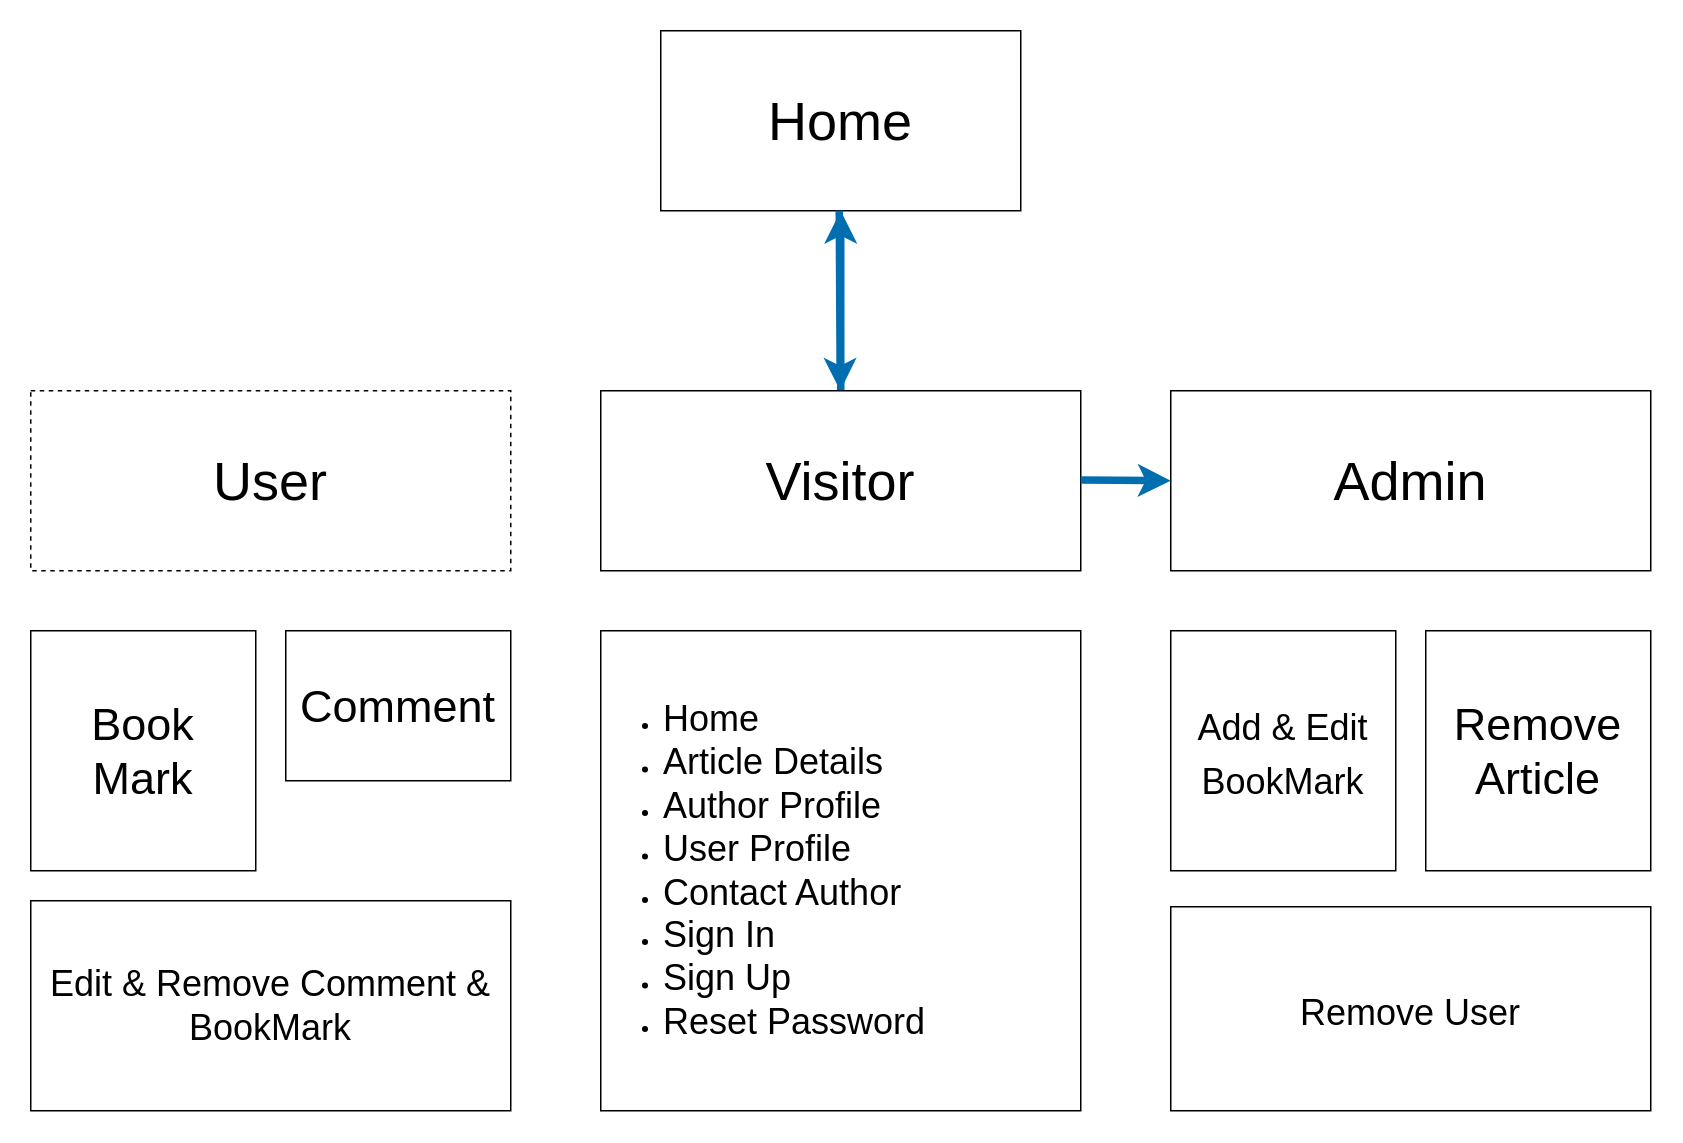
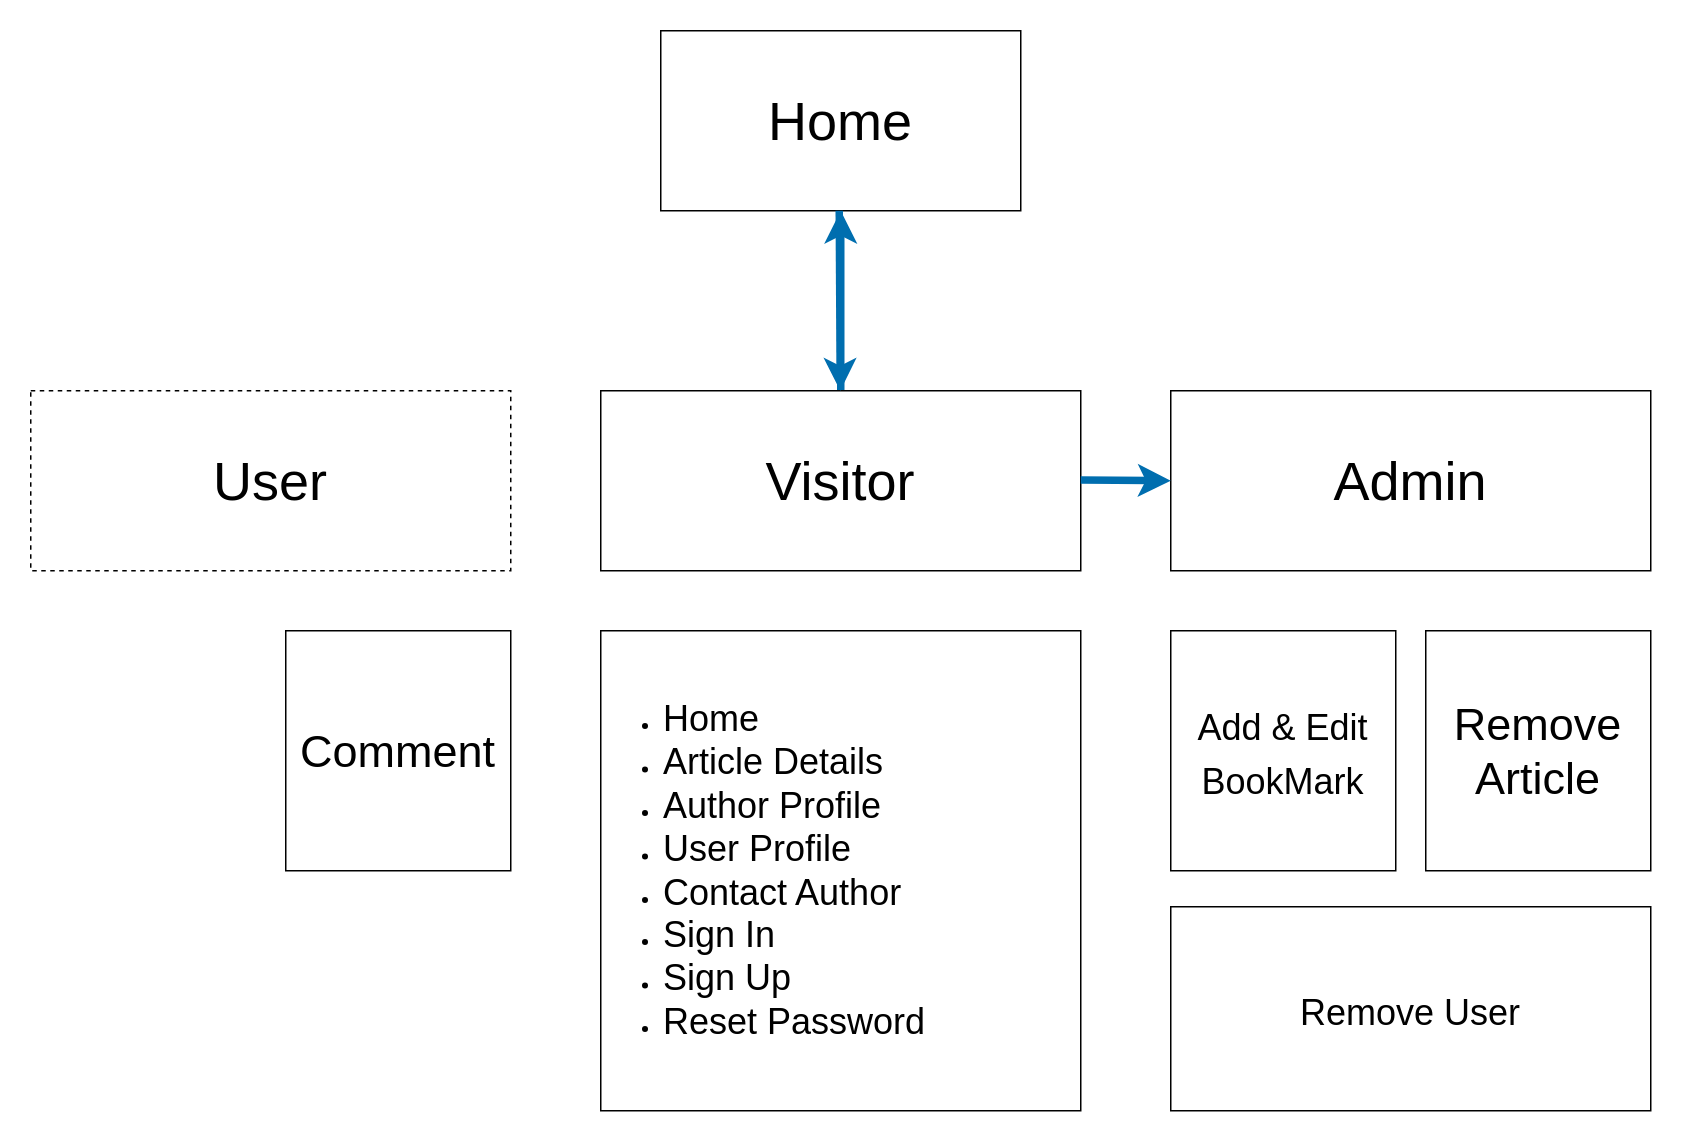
(398, 706) -> (398, 751)
(143, 751) -> none
(271, 1006) -> none
